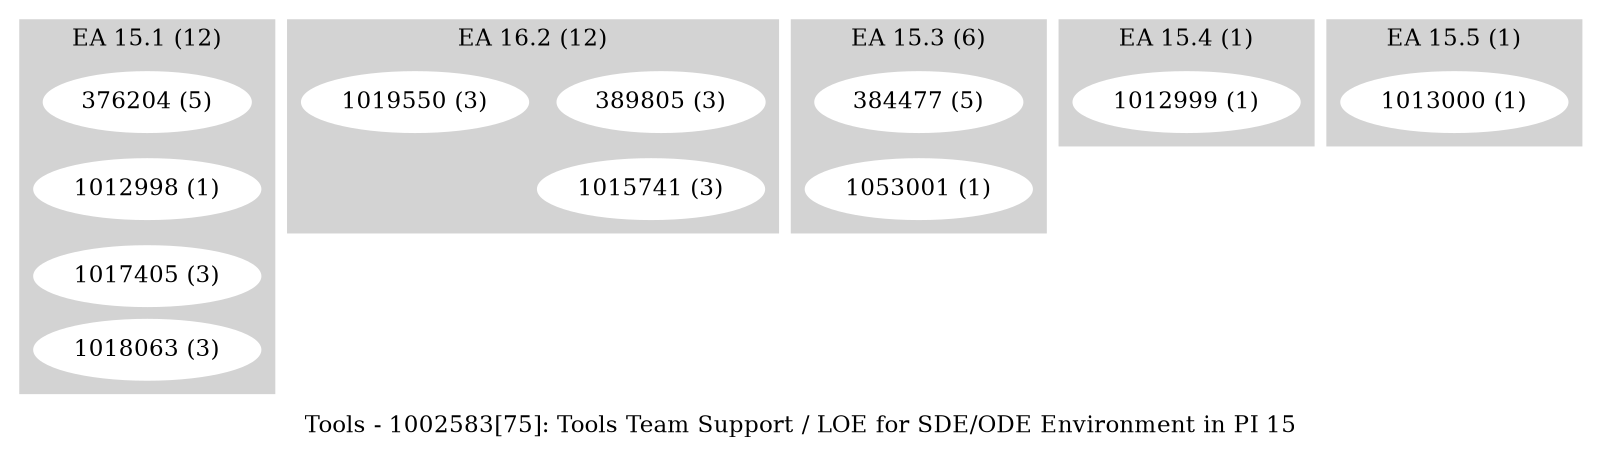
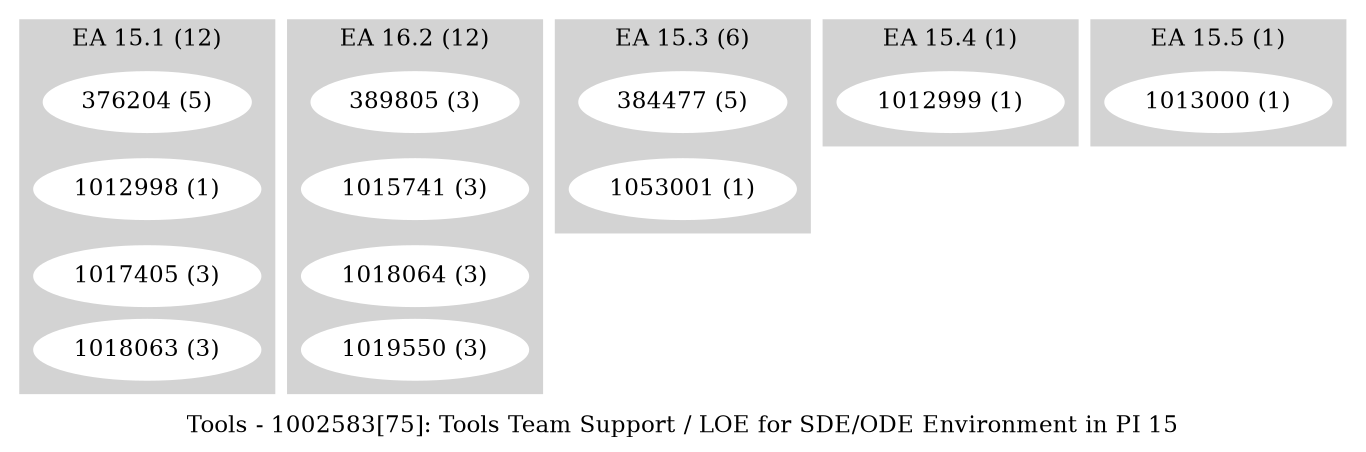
none -> (415, 276)
